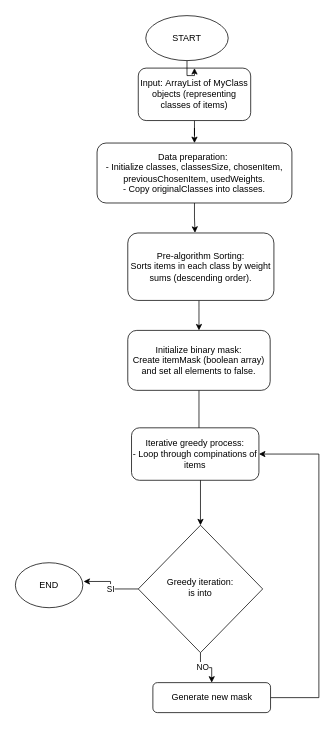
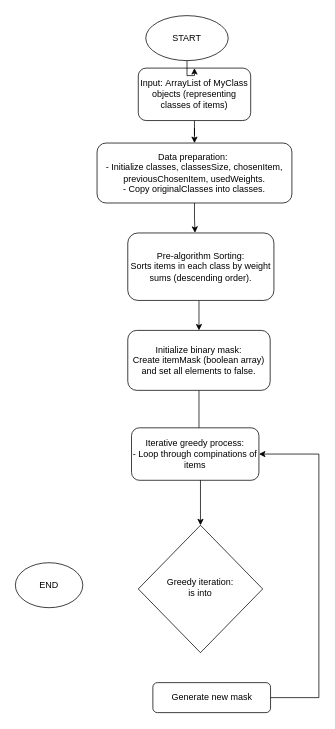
(106, 582) -> none
(204, 668) -> none
